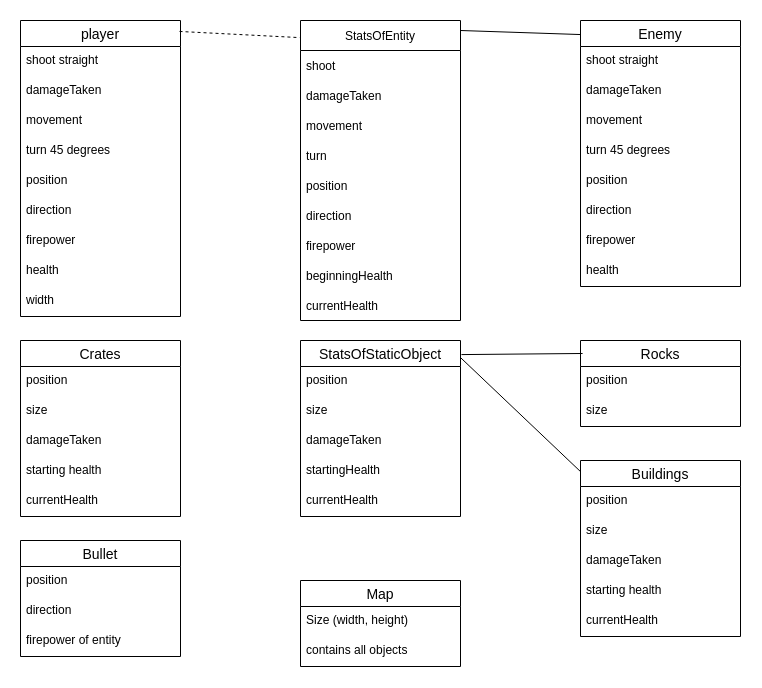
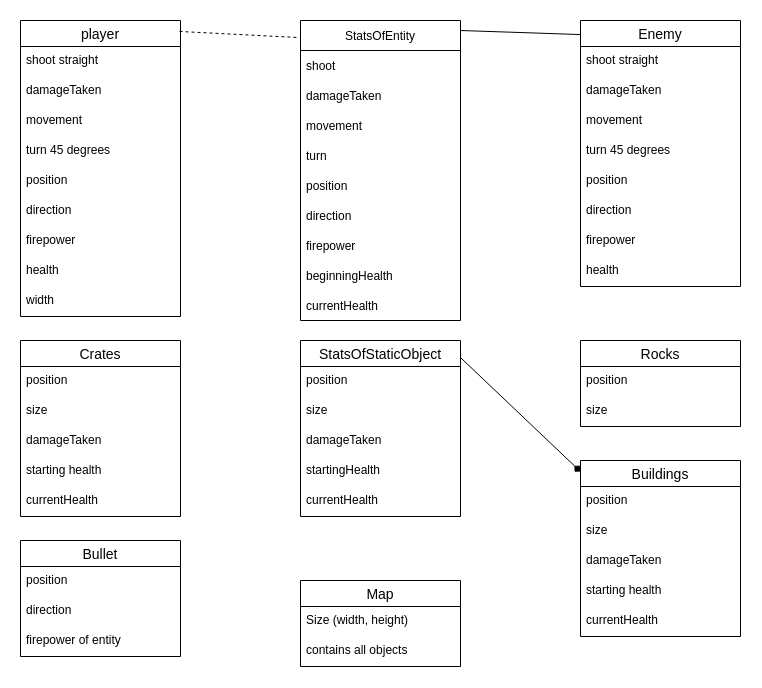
(522, 354) -> none
(577, 468) -> (574, 466)
